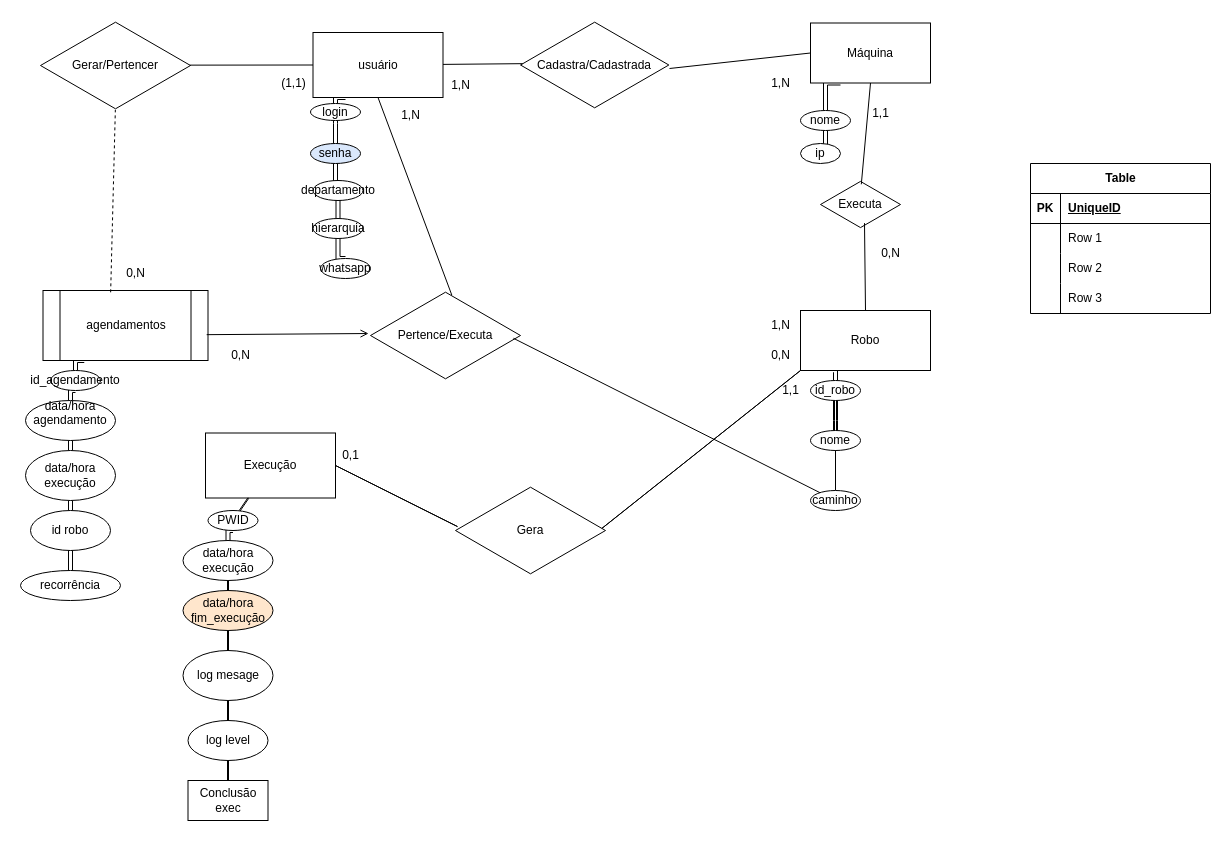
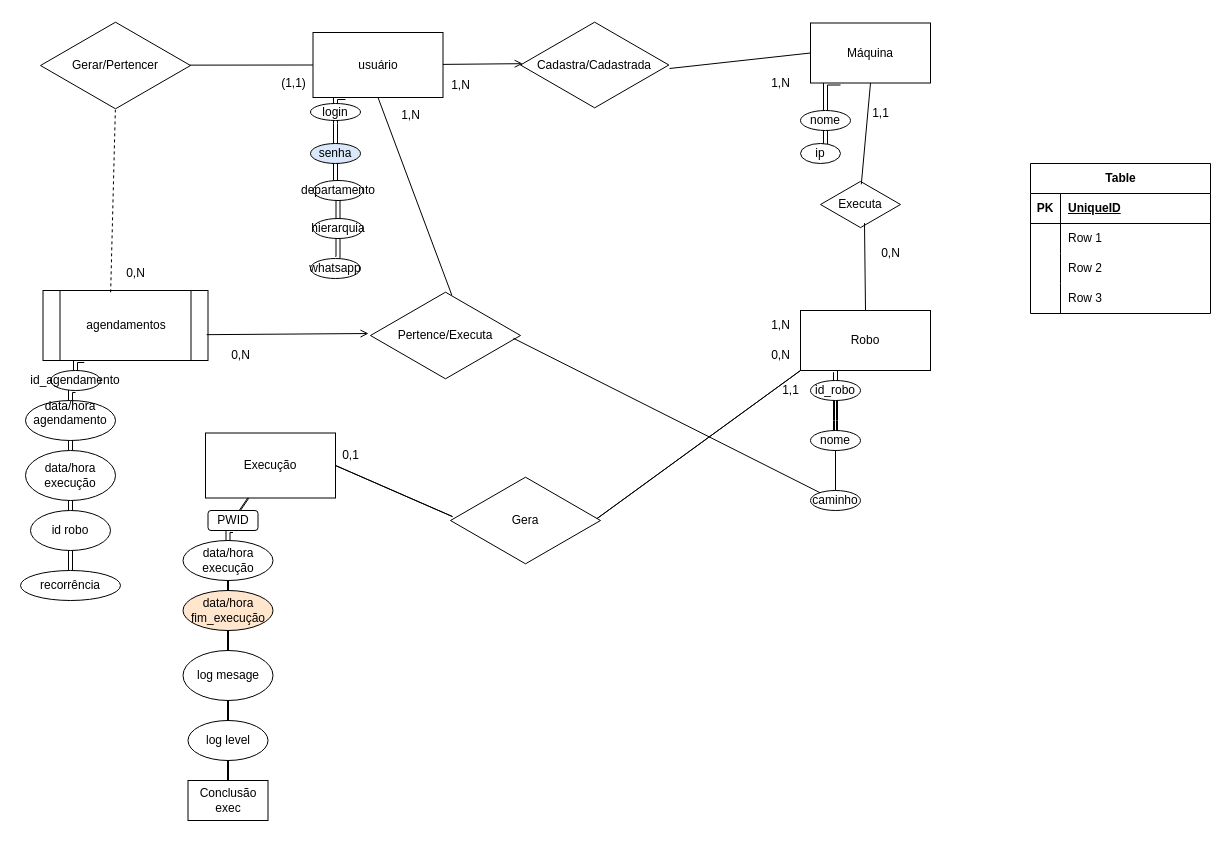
(517, 64) -> (516, 64)
(346, 269) -> (336, 269)
(233, 521) -> (233, 521)
(531, 531) -> (526, 521)
